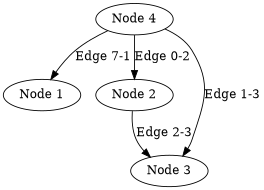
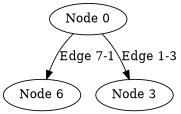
(134, 19) -> (88, 19)
(42, 95) -> (42, 95)
(134, 95) -> none
